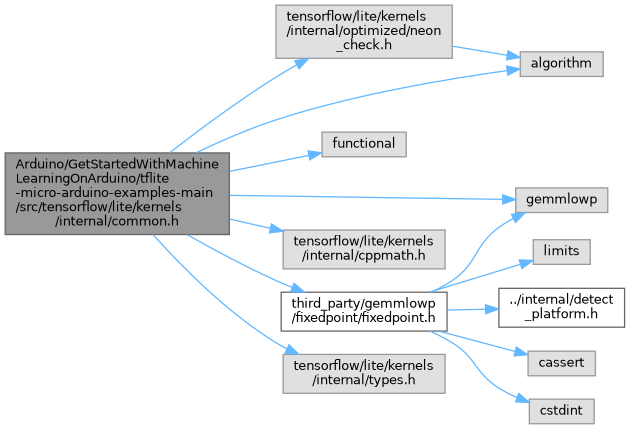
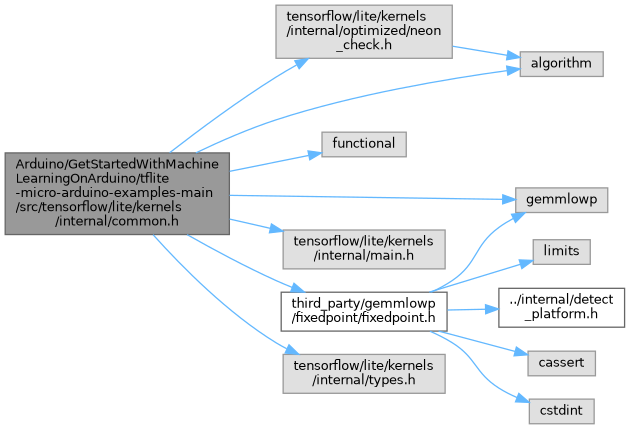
(364, 249) -> (364, 249)
